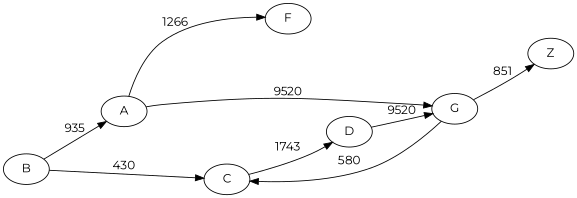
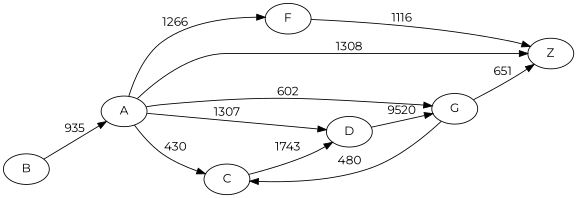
none -> (417, 27)
none -> (322, 54)
(503, 72) -> (503, 72)
(288, 92) -> (288, 92)
none -> (232, 121)
(349, 161) -> (349, 161)
(122, 174) -> (162, 153)
